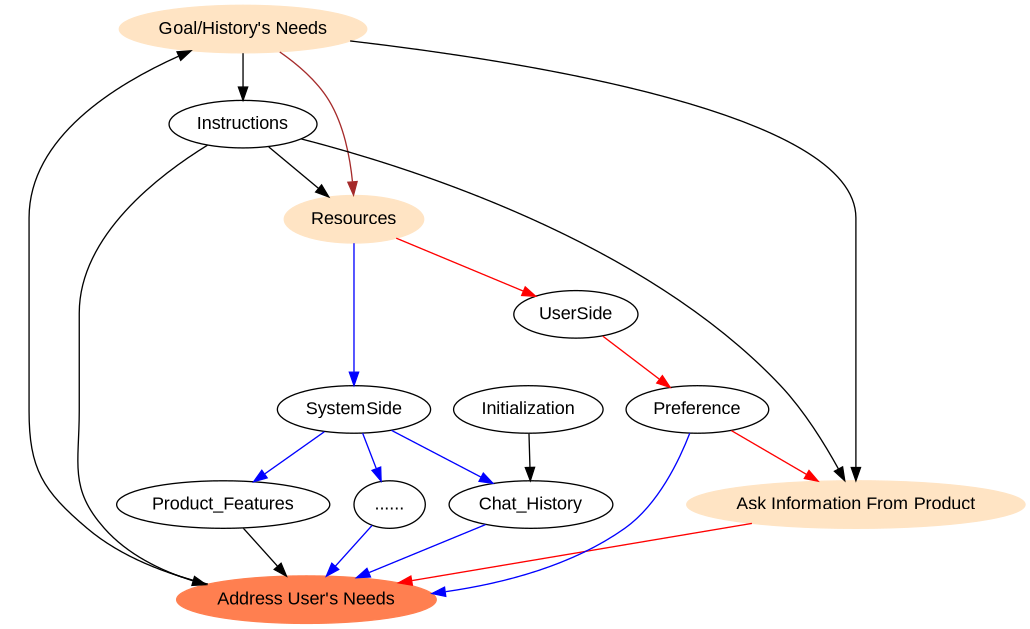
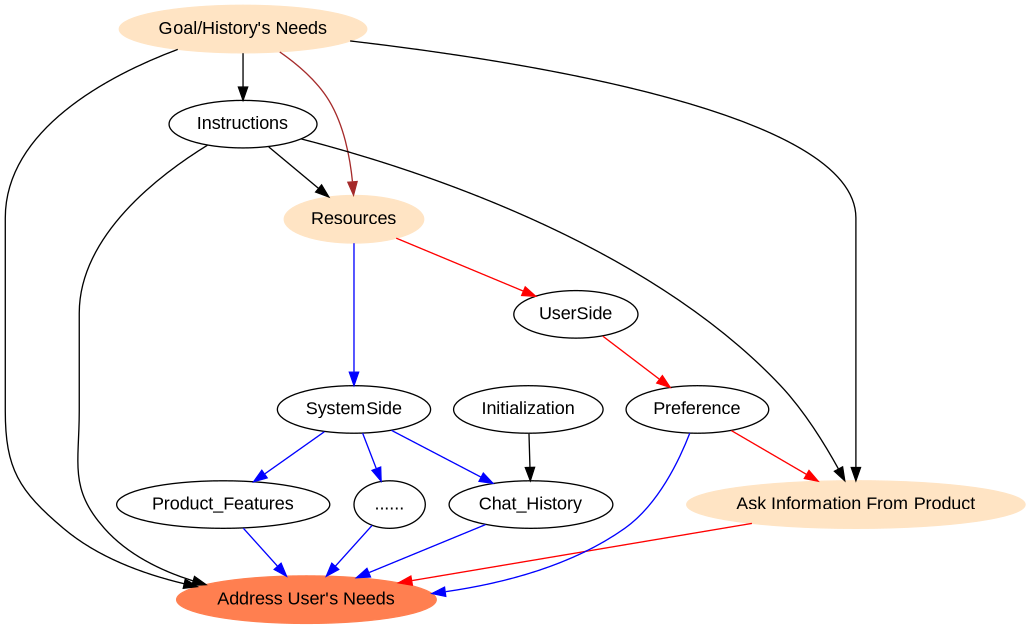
(29, 334) -> (5, 322)
(260, 547) -> (260, 547)
